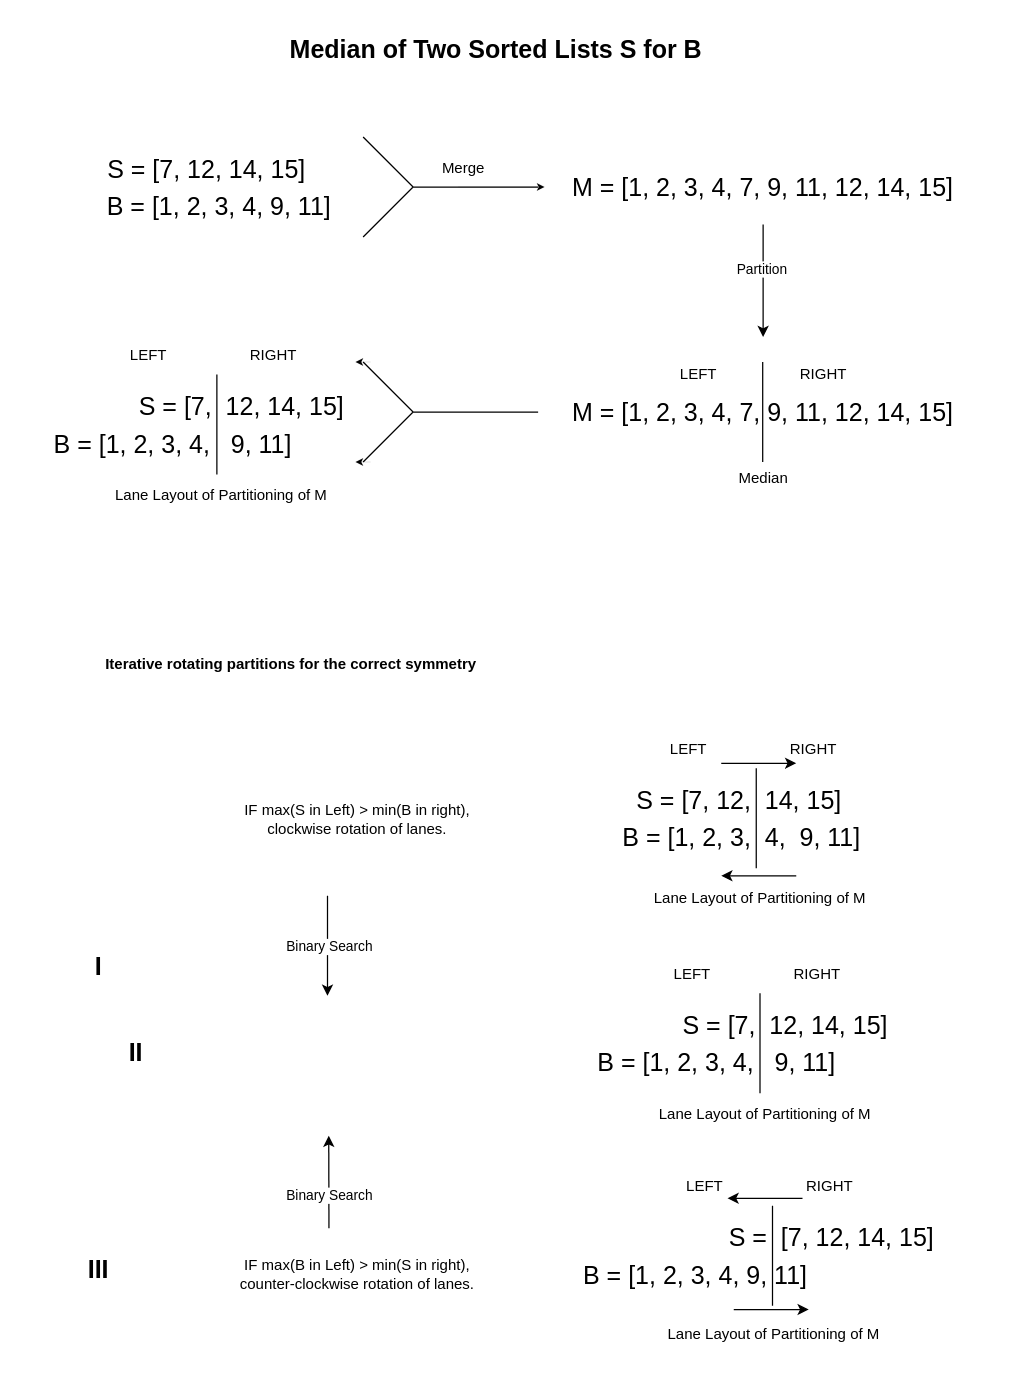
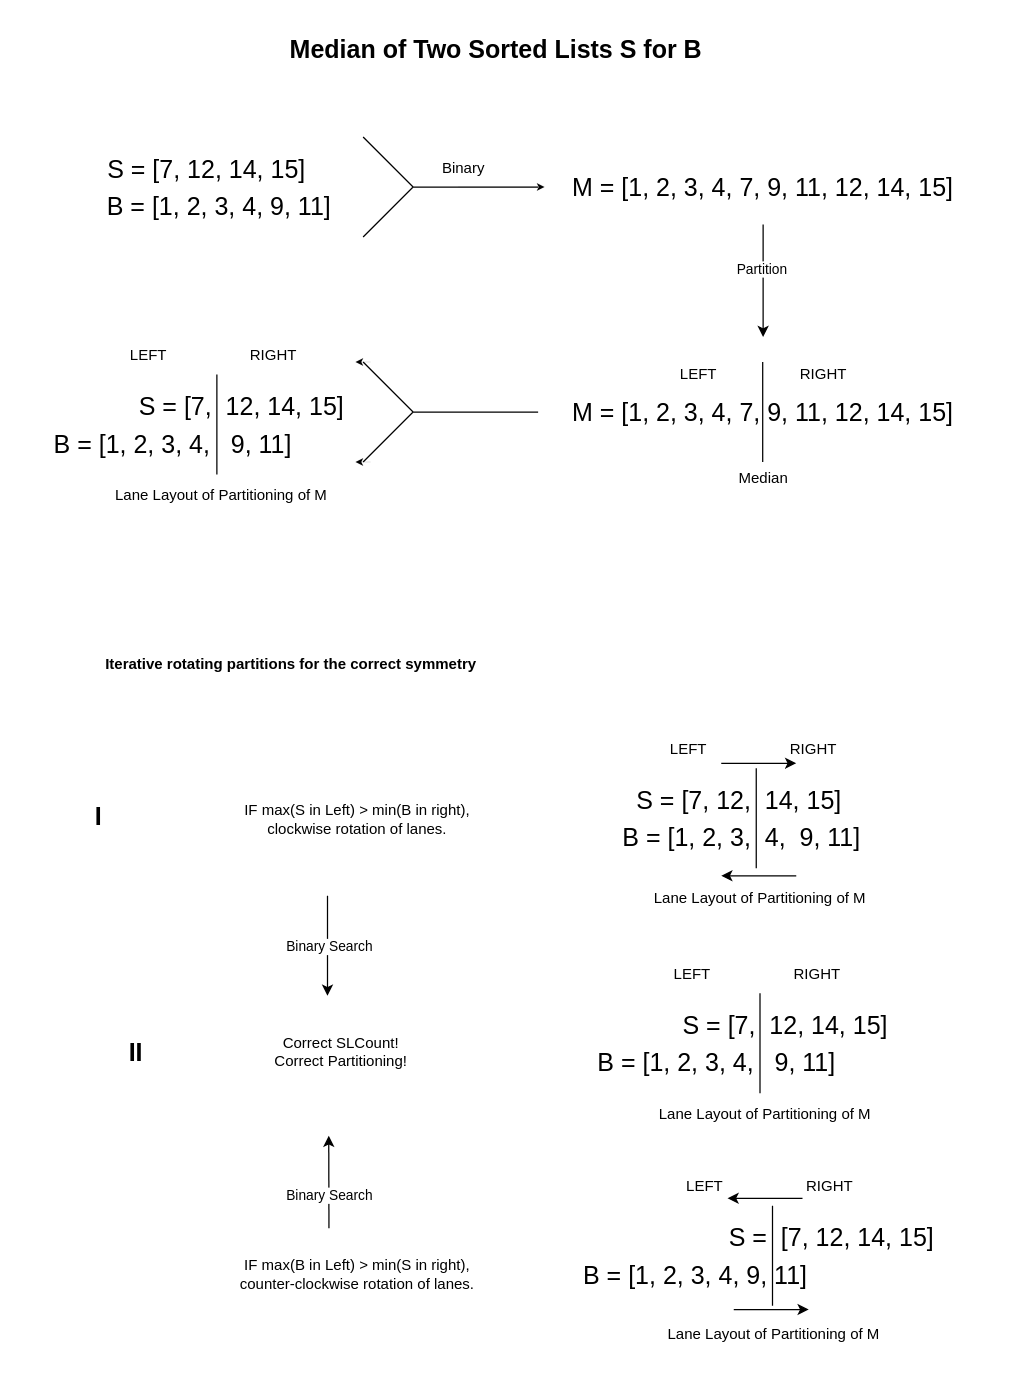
(464, 168) -> (464, 168)
(98, 966) -> (98, 816)
none -> (340, 1051)
(98, 1268) -> none
